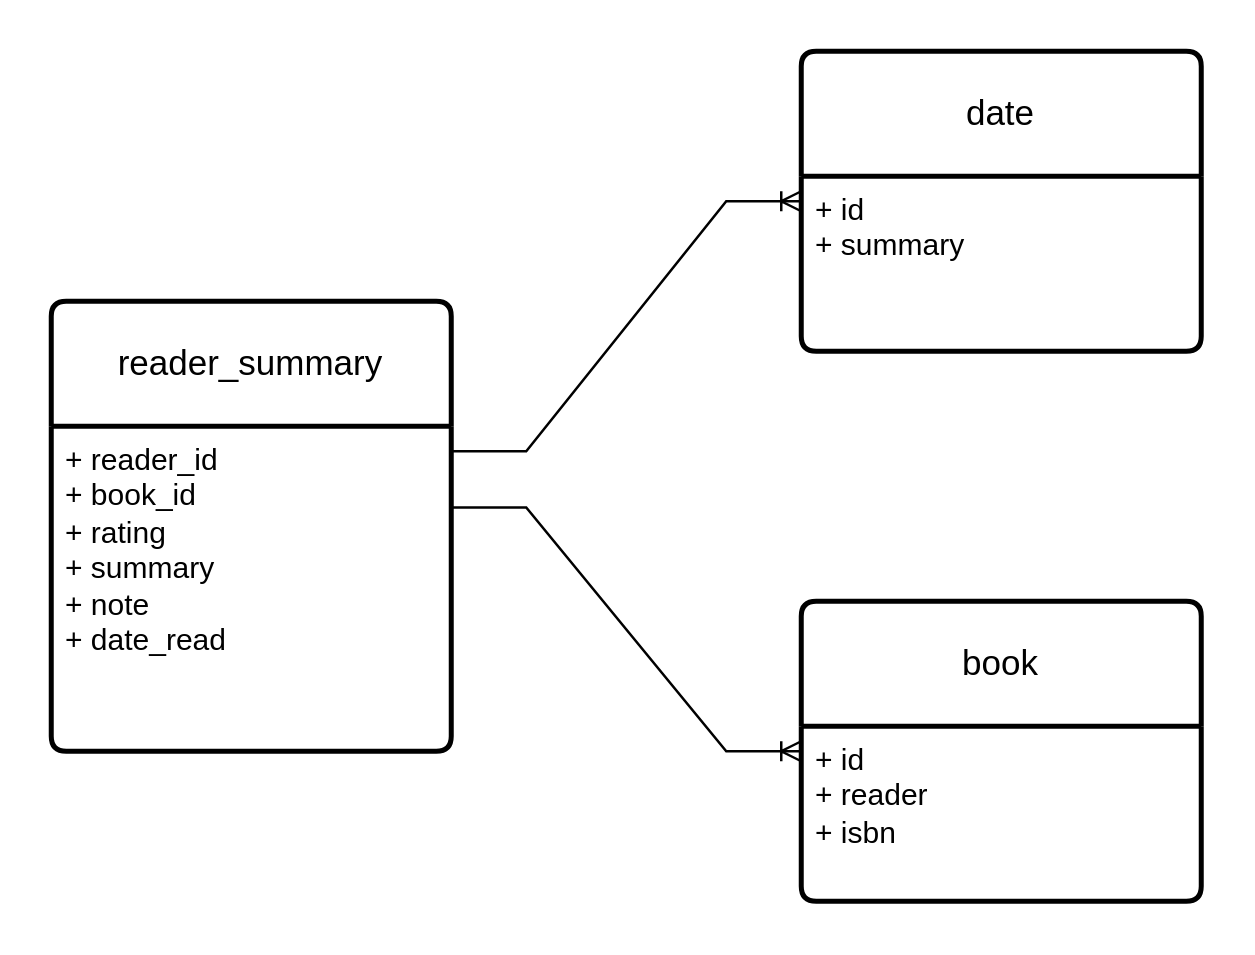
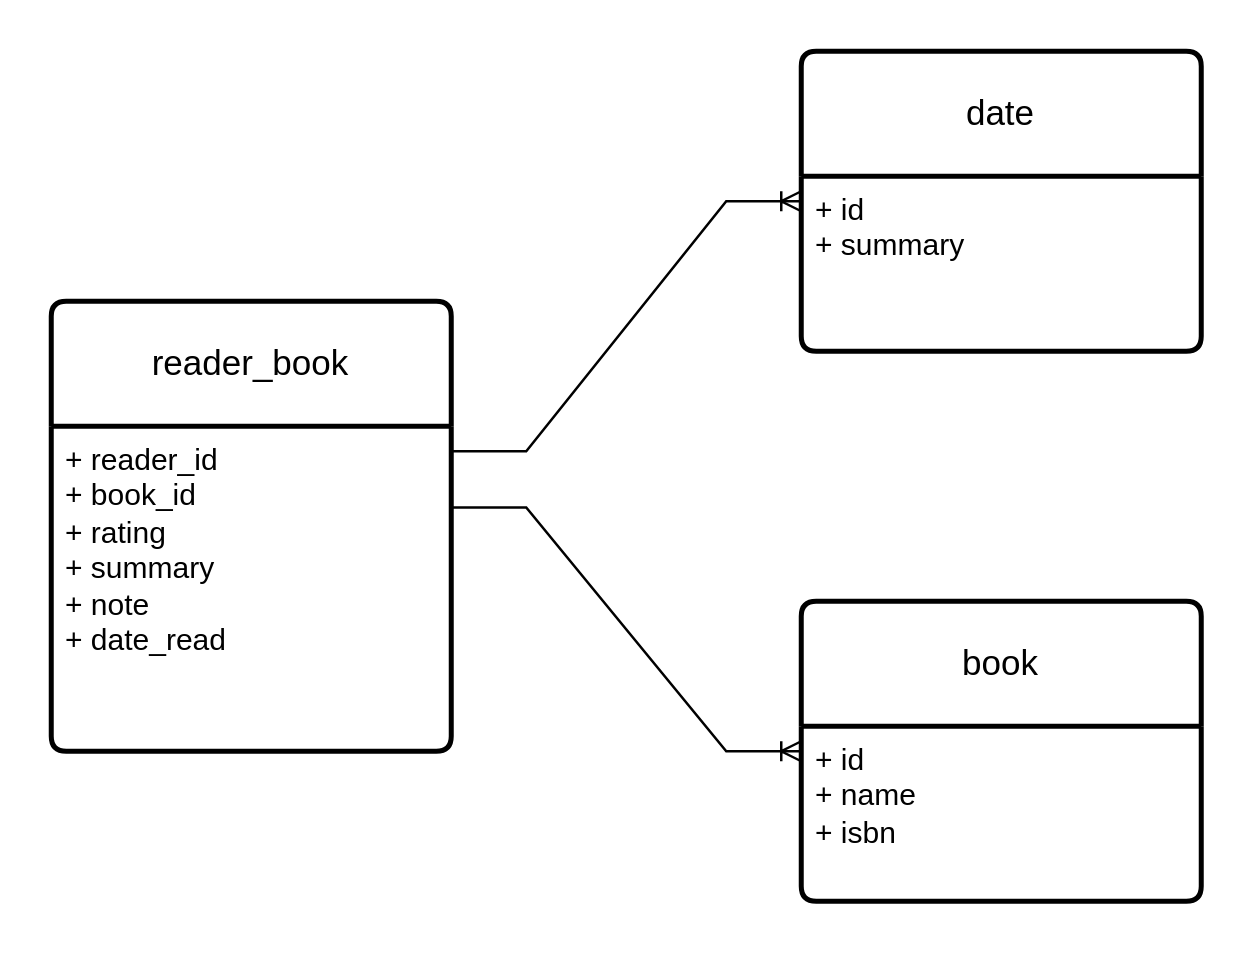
(251, 364) -> (251, 364)
(880, 798) -> (863, 798)
